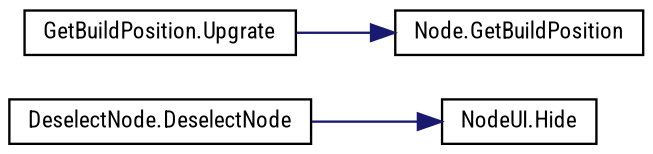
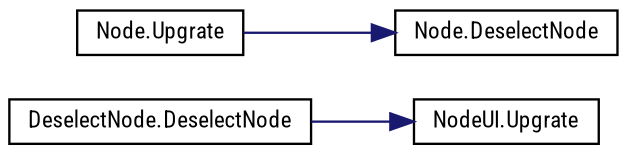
(160, 33) -> (160, 33)
(519, 33) -> (506, 33)
(519, 122) -> (506, 122)
